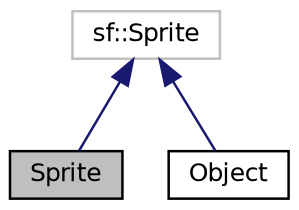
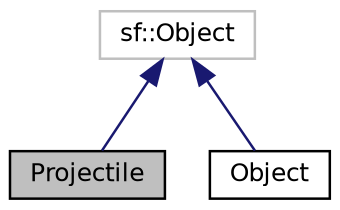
(146, 35) -> (177, 35)
(66, 175) -> (87, 175)
